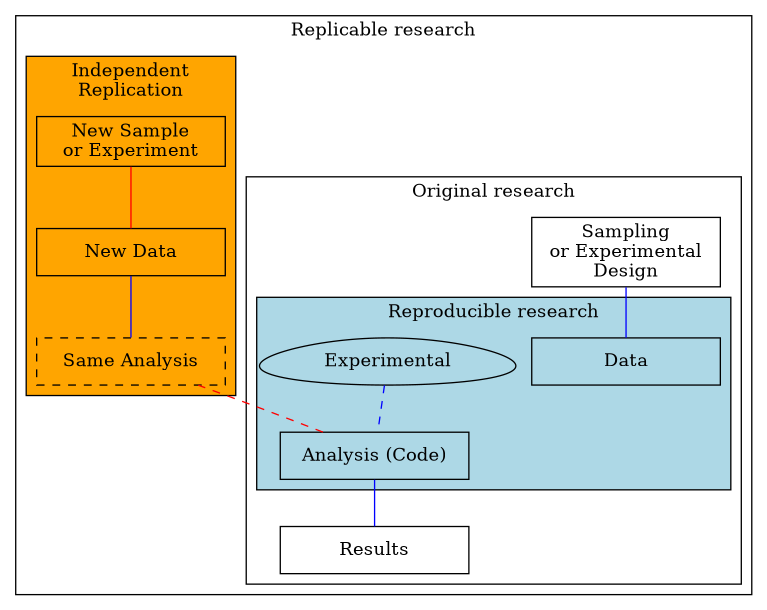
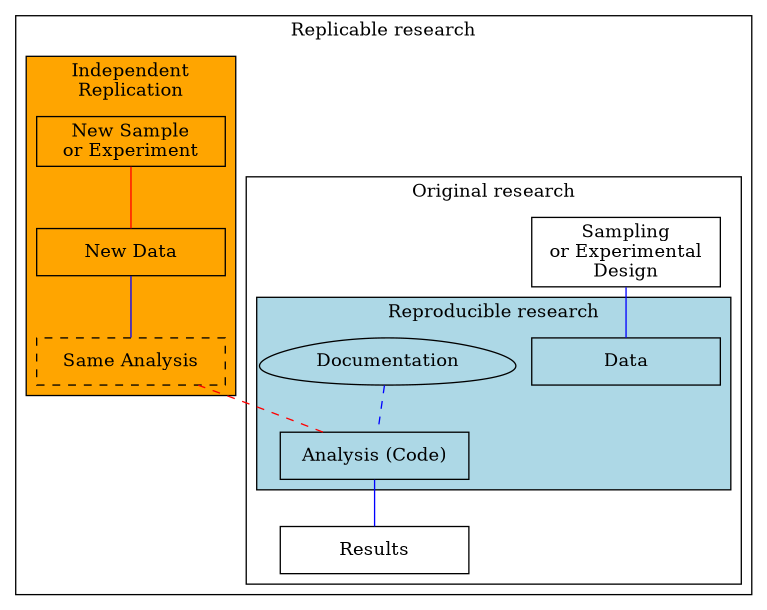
(388, 361) -> (388, 361)
